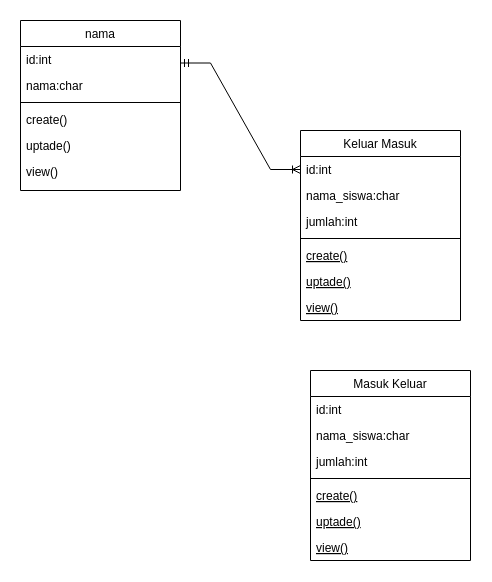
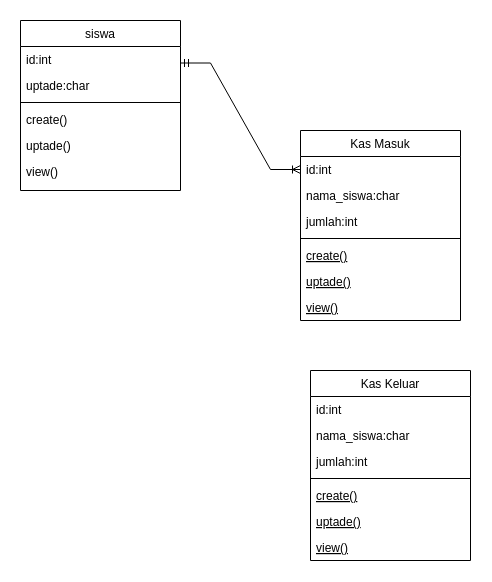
(100, 34) -> (100, 34)
(55, 86) -> (61, 86)
(380, 144) -> (380, 144)
(390, 384) -> (390, 384)
